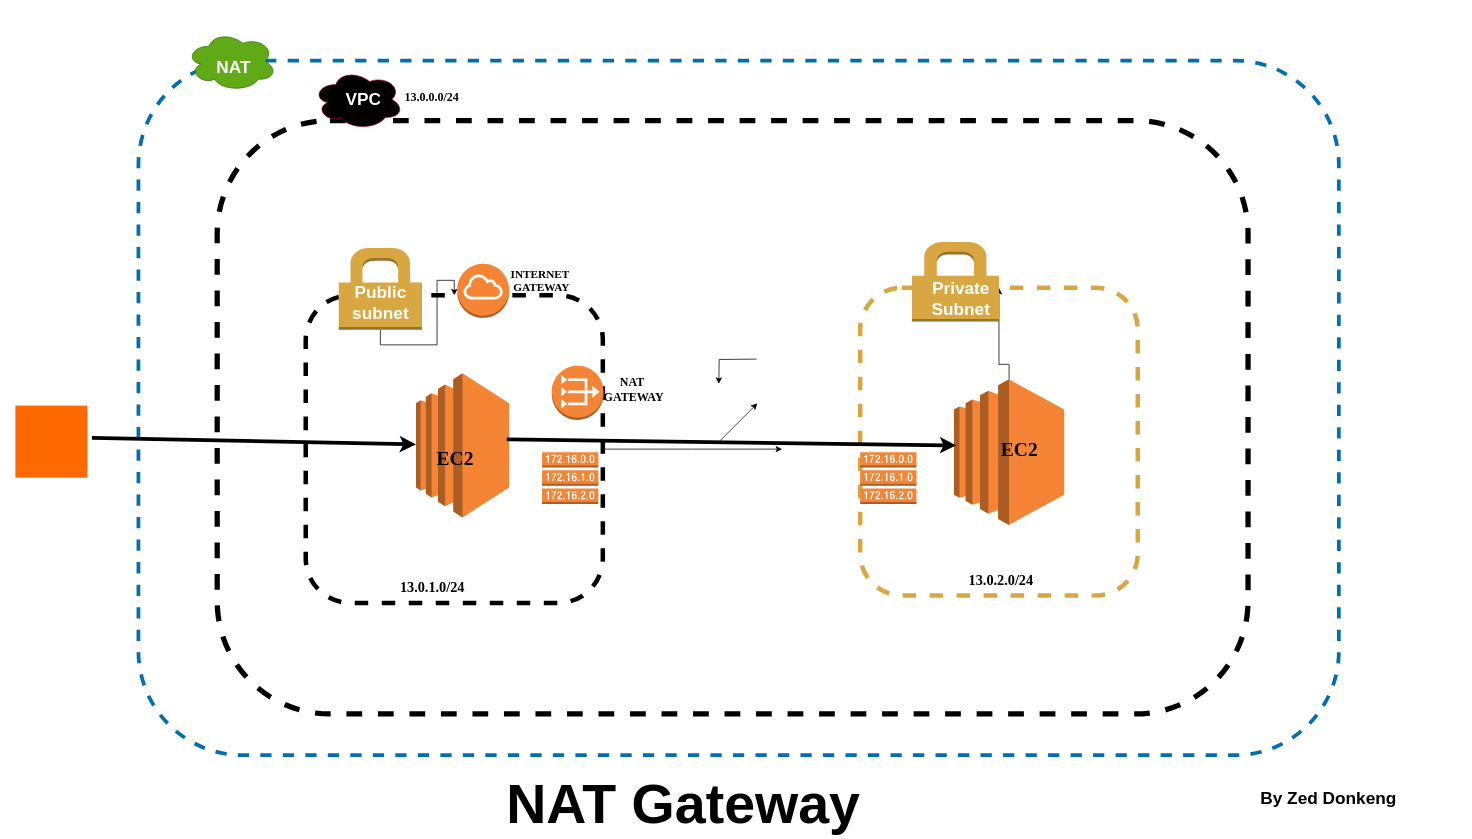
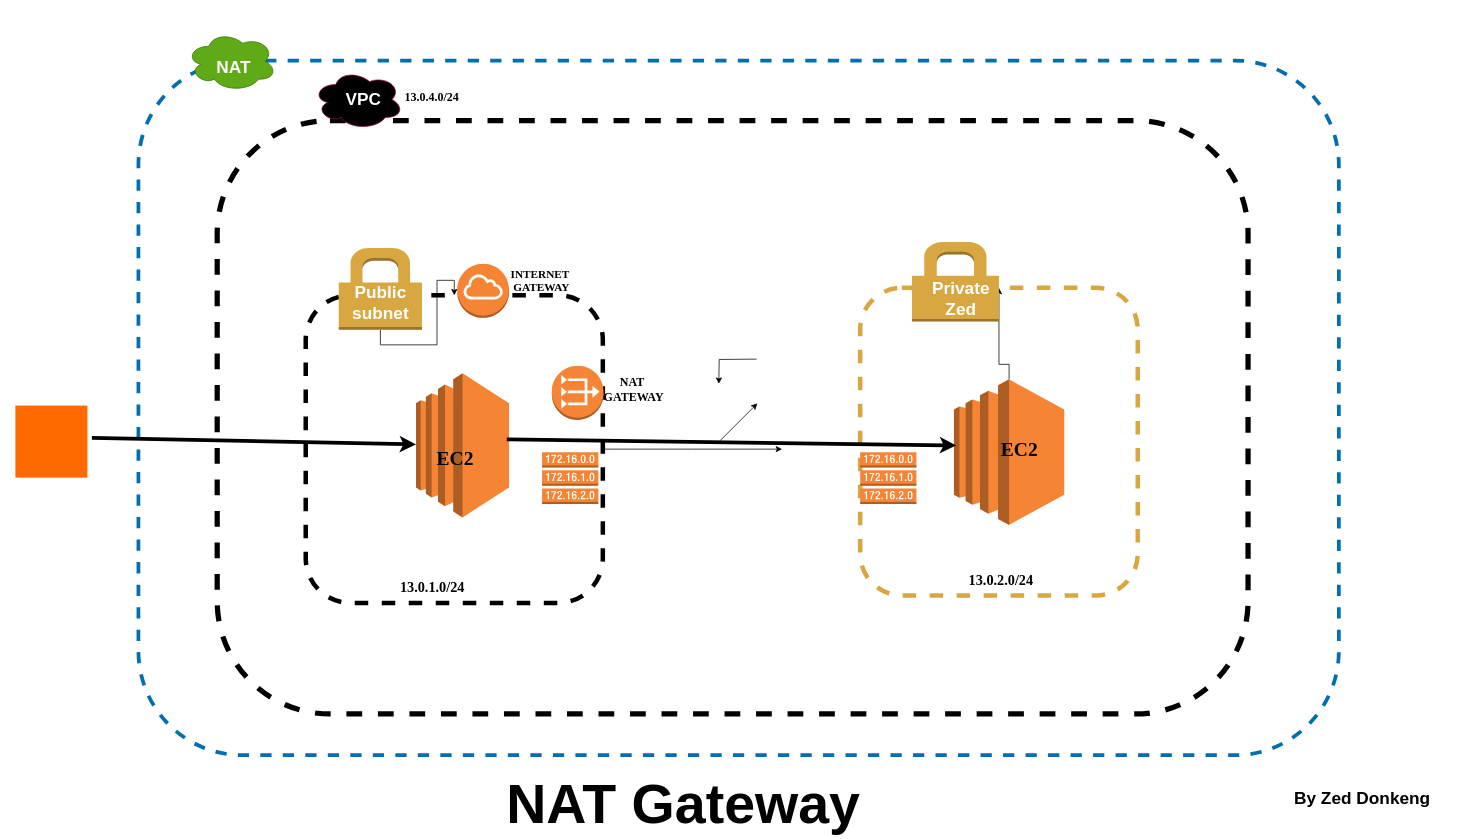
(437, 97) -> (437, 97)
(961, 299) -> (961, 299)
(1328, 798) -> (1362, 798)
